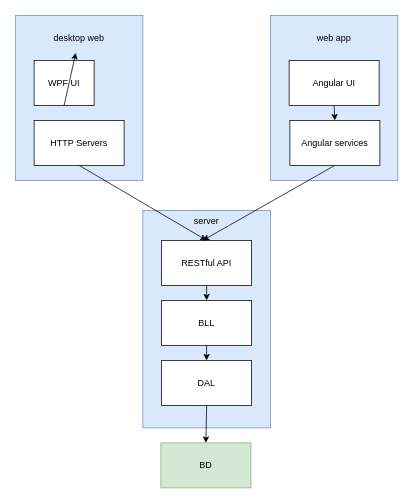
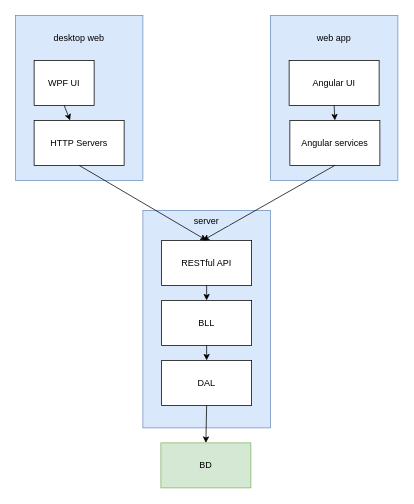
(69, 82) -> (66, 110)
